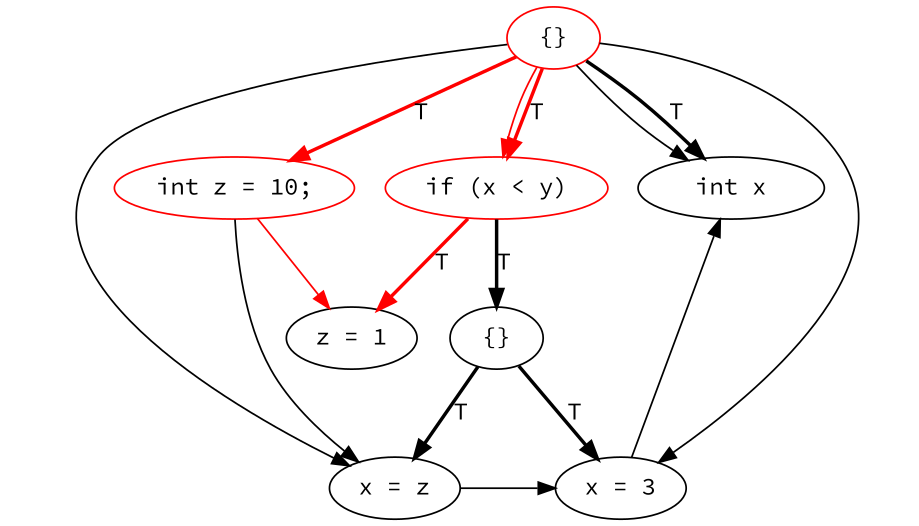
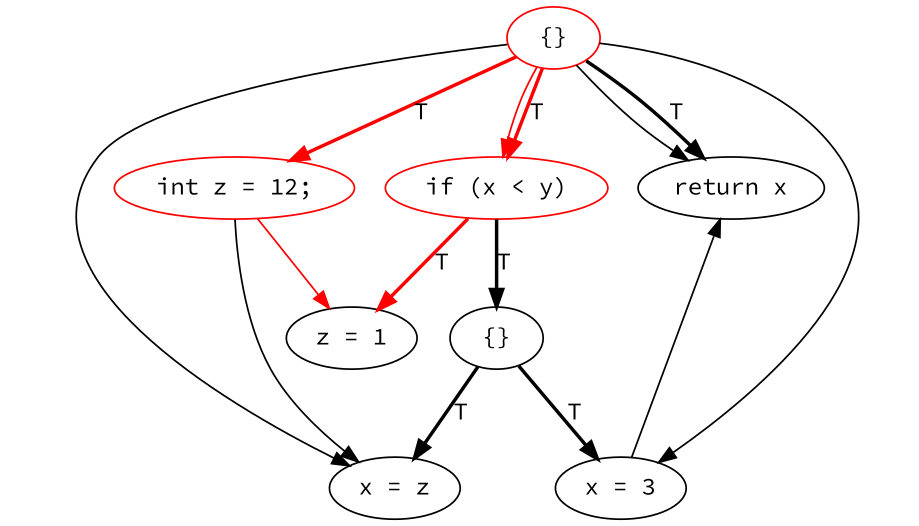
(234, 188) -> (234, 188)
(731, 188) -> (731, 188)
(499, 488) -> none
